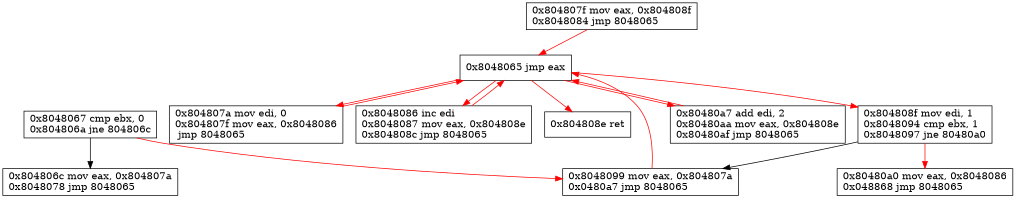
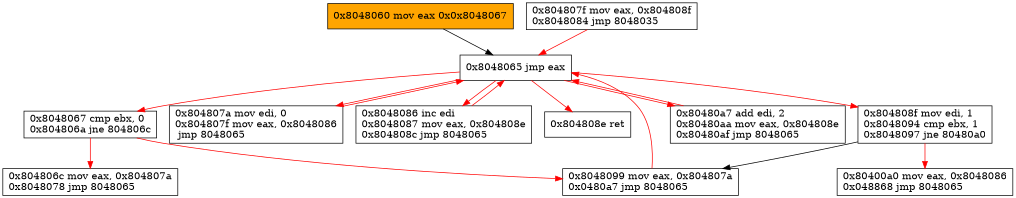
none -> (421, 16)
(612, 16) -> (612, 16)
none -> (302, 86)
(90, 150) -> (90, 150)
(925, 182) -> (925, 182)
